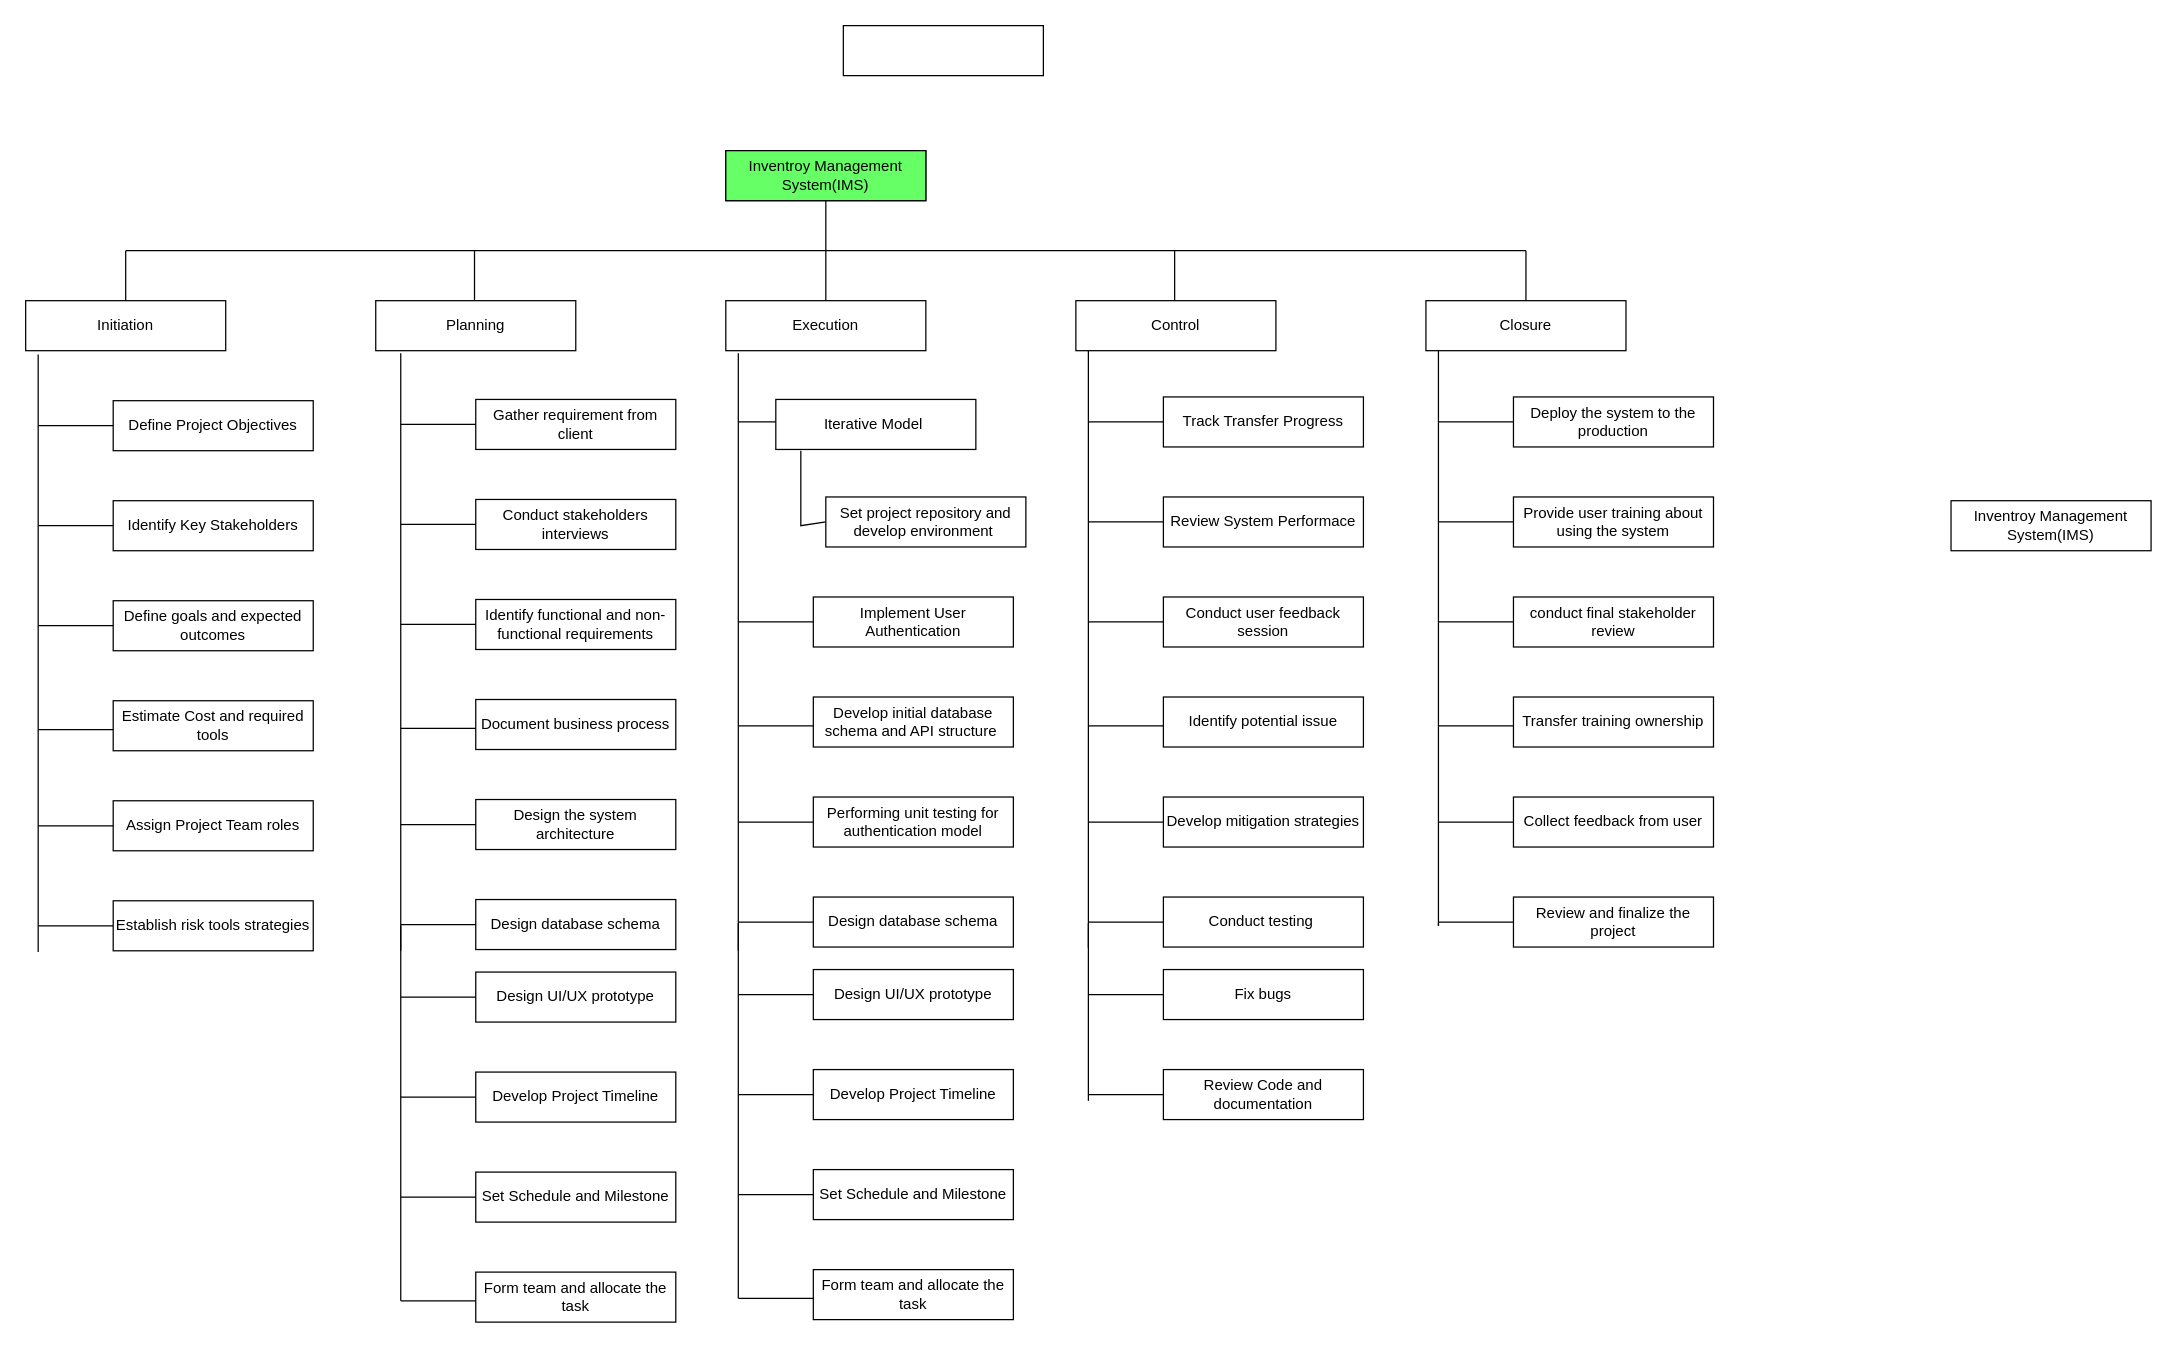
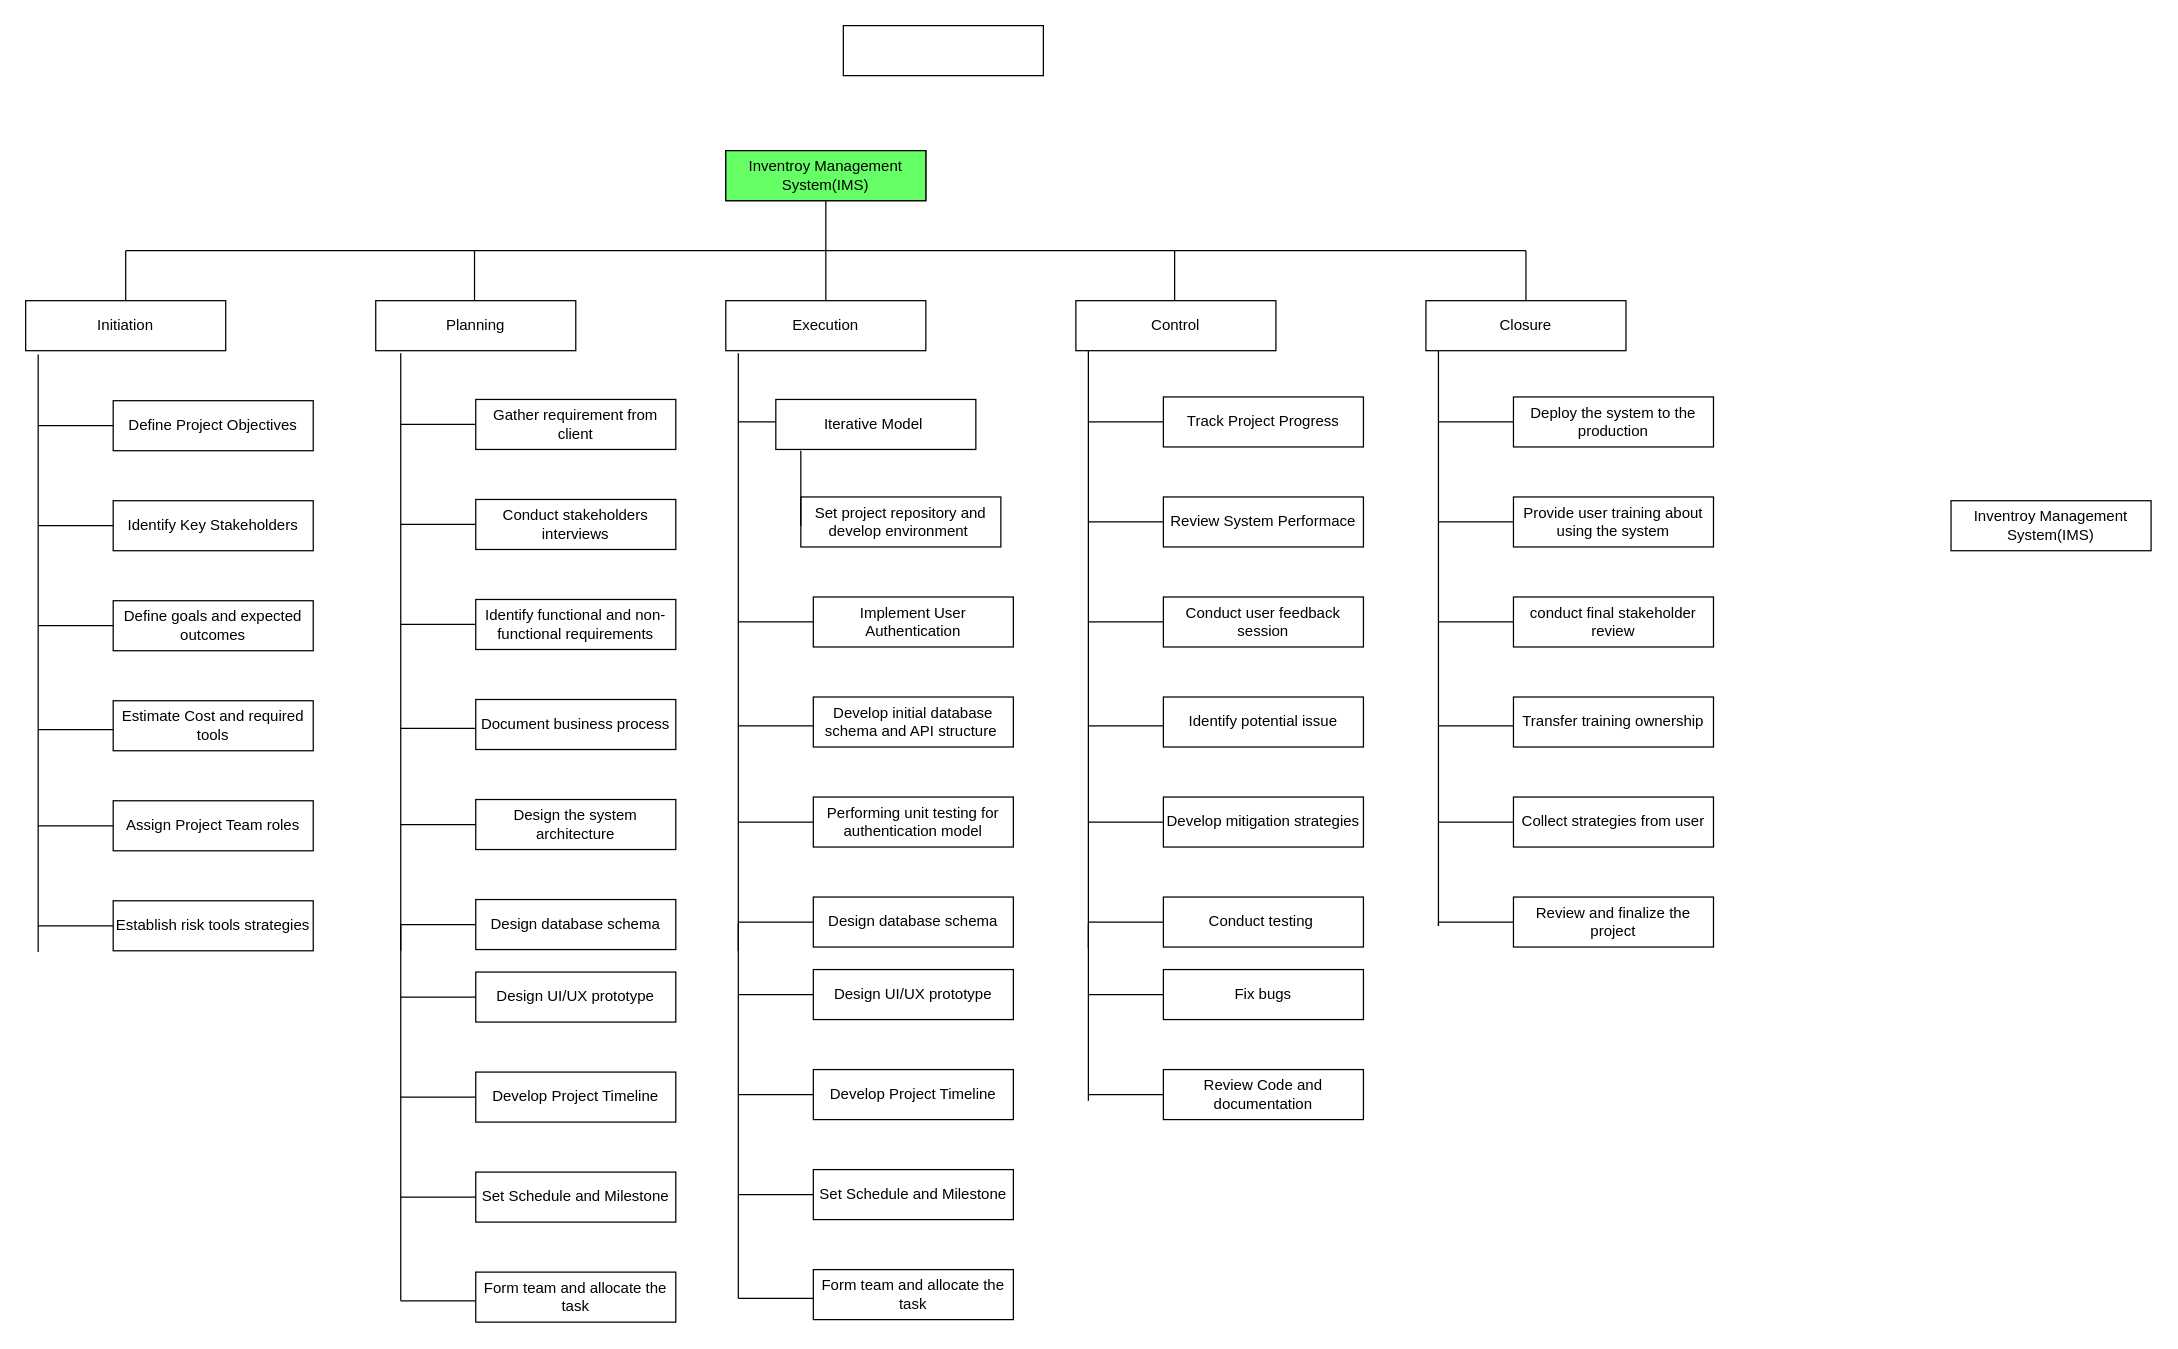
(1263, 422) -> (1263, 422)
(926, 522) -> (901, 522)
(1613, 822) -> (1613, 822)
